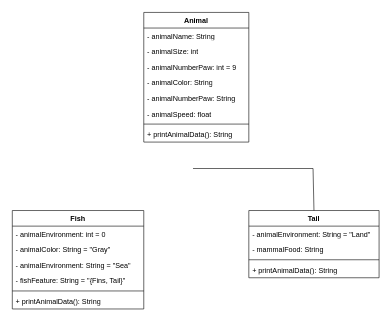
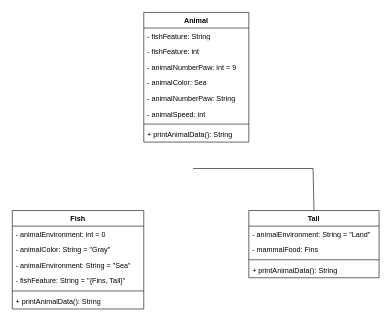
(182, 36) -> (185, 36)
(175, 52) -> (179, 52)
(183, 83) -> (178, 83)
(182, 114) -> (178, 114)
(288, 250) -> (284, 250)
